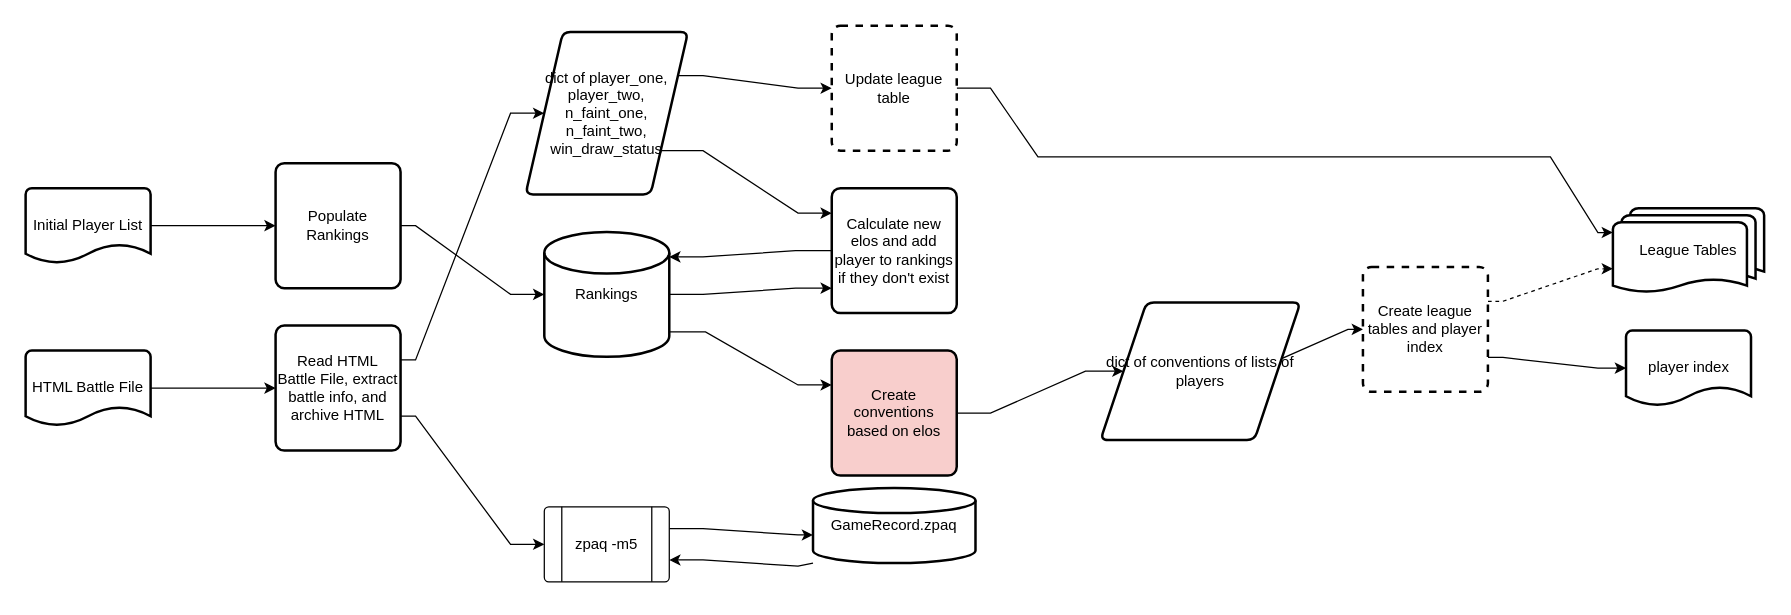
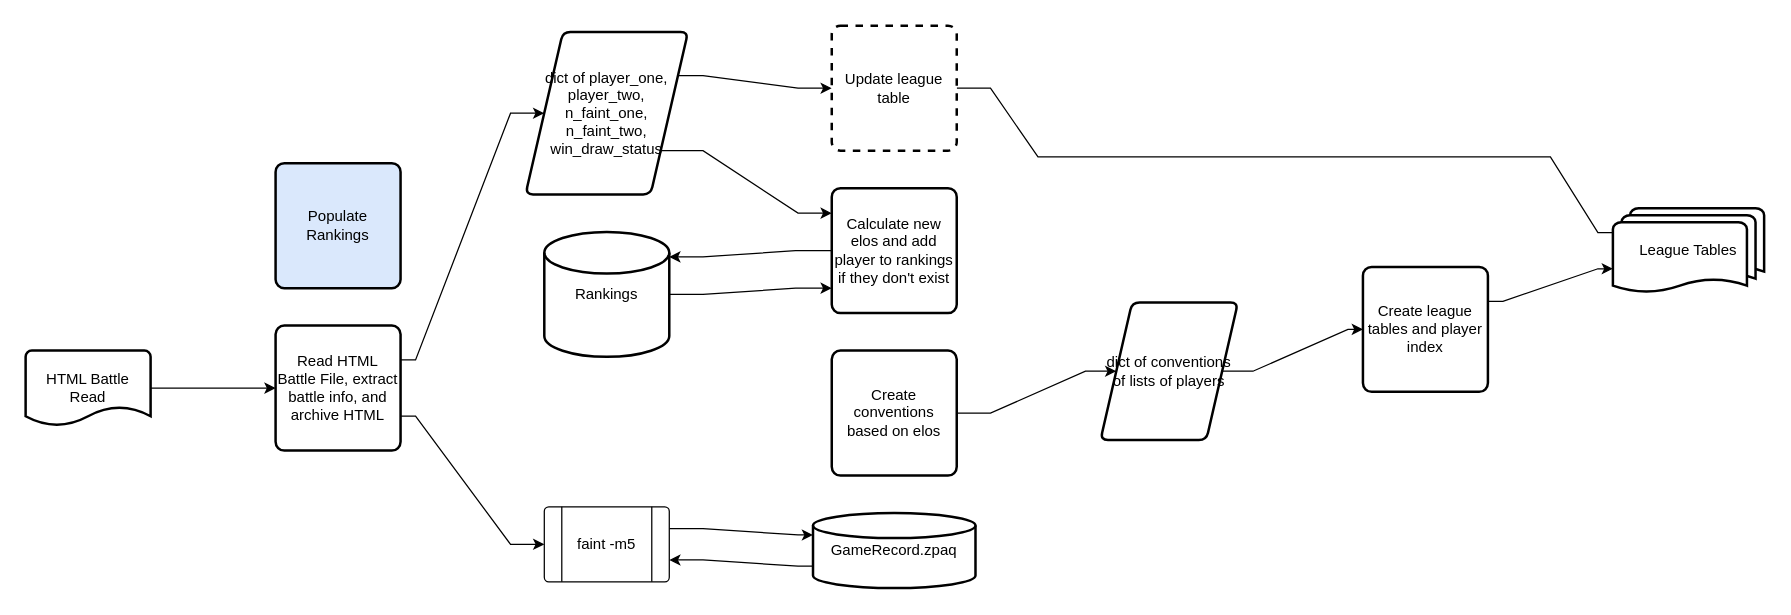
(88, 226) -> none
(209, 226) -> none
(338, 226) -> (338, 226)
(1603, 233) -> (1606, 233)
(467, 263) -> none
(1546, 287) -> (1546, 287)
(1426, 329) -> (1426, 329)
(747, 355) -> none
(1553, 363) -> none
(1689, 368) -> none
(1201, 371) -> (1169, 371)
(88, 388) -> (88, 388)
(894, 413) -> (894, 413)
(894, 526) -> (894, 551)
(607, 544) -> (607, 544)
